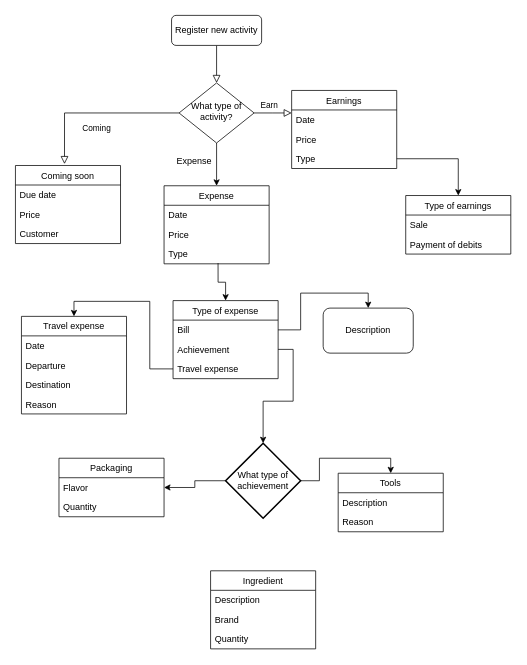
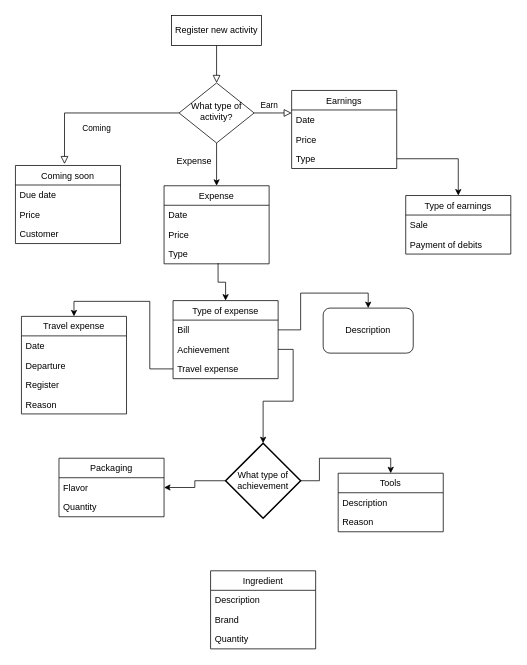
(216, 30) -> (216, 30)
(51, 385) -> (44, 385)
